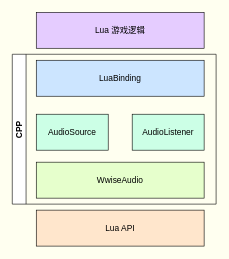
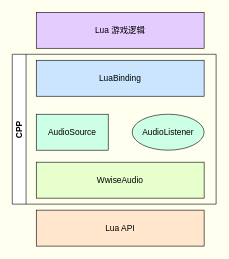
(168, 132) -> (168, 132)
